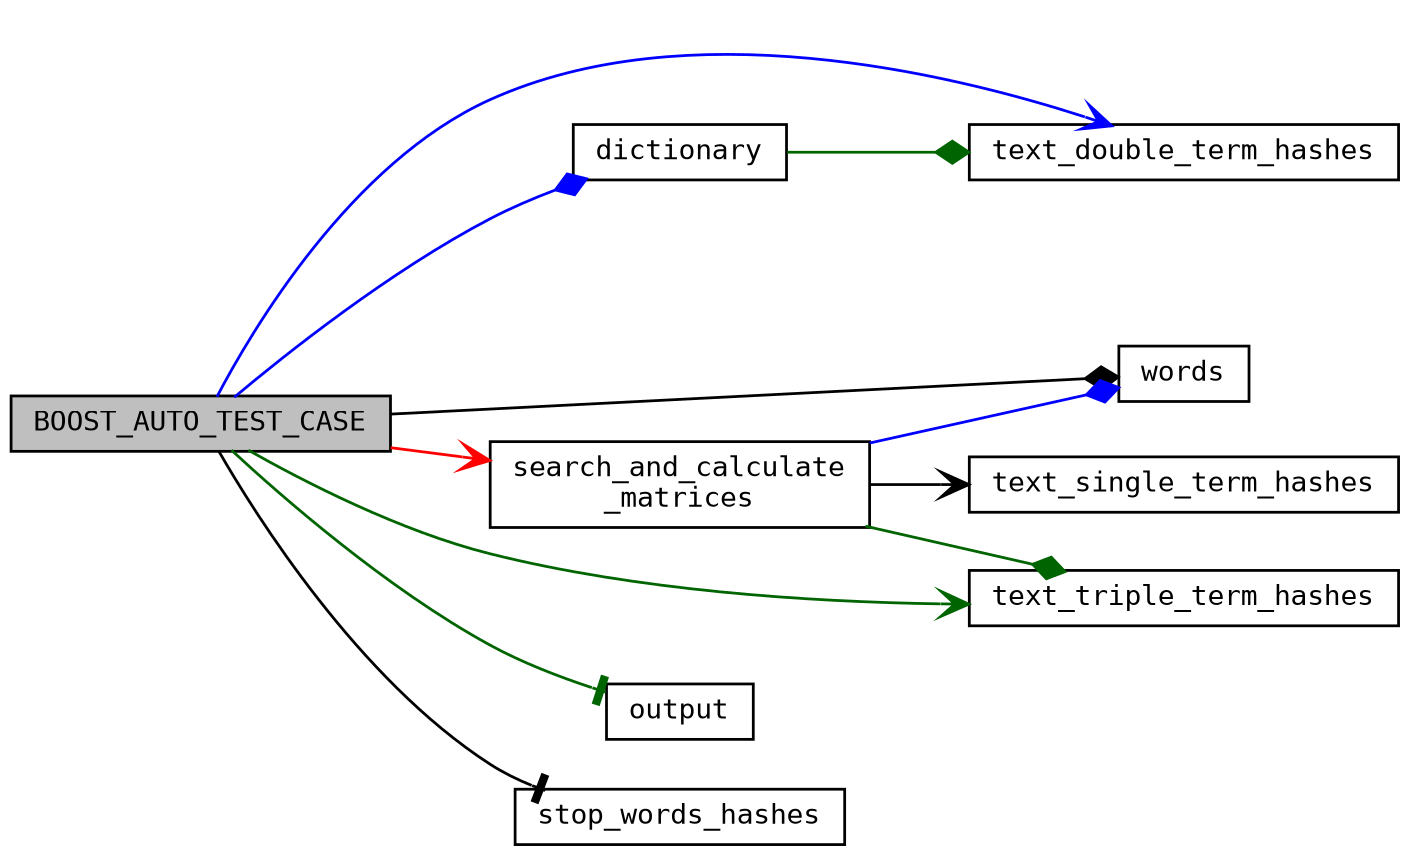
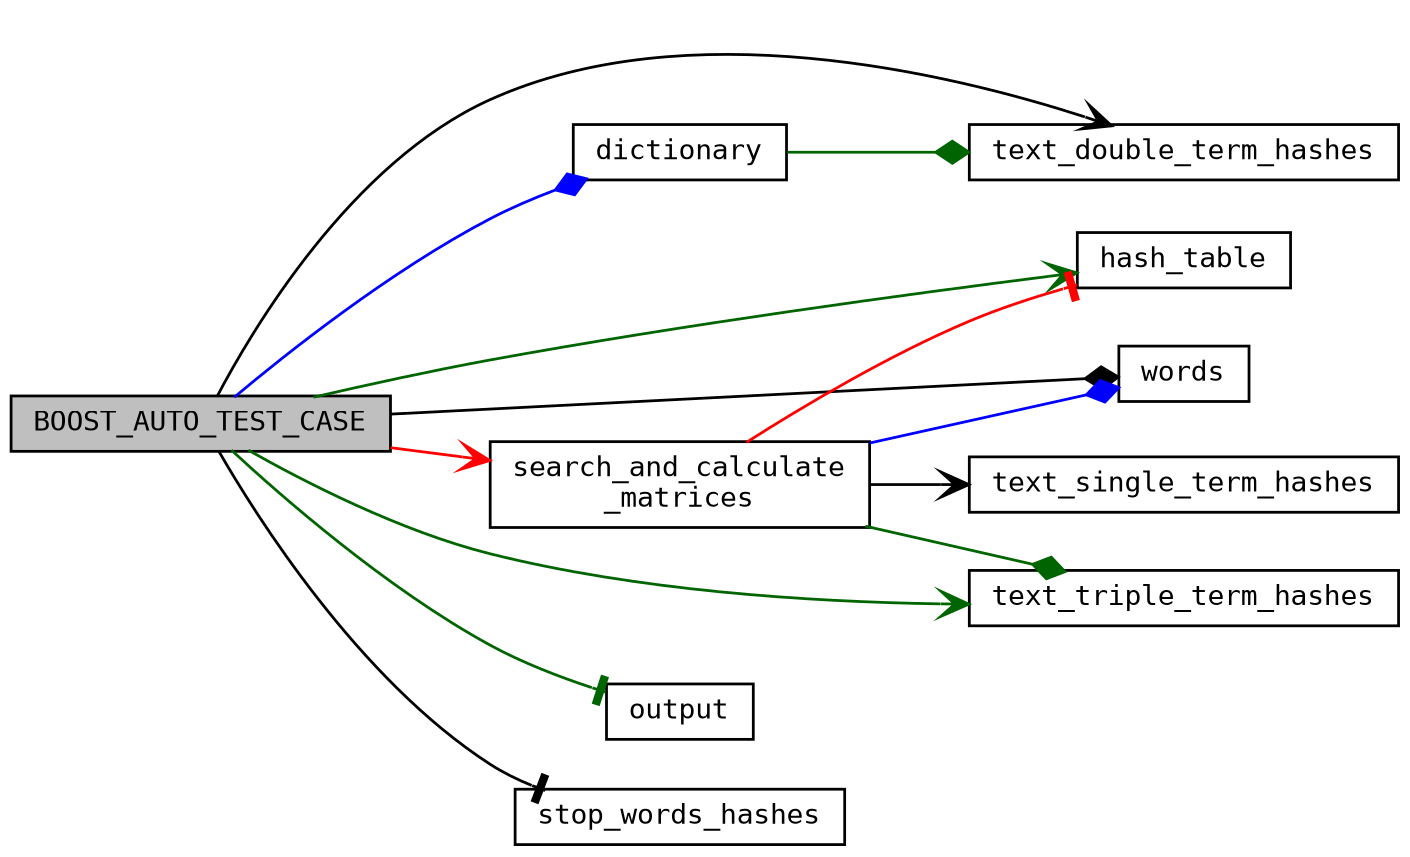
(584, 70) -> (584, 70)
none -> (1184, 260)
